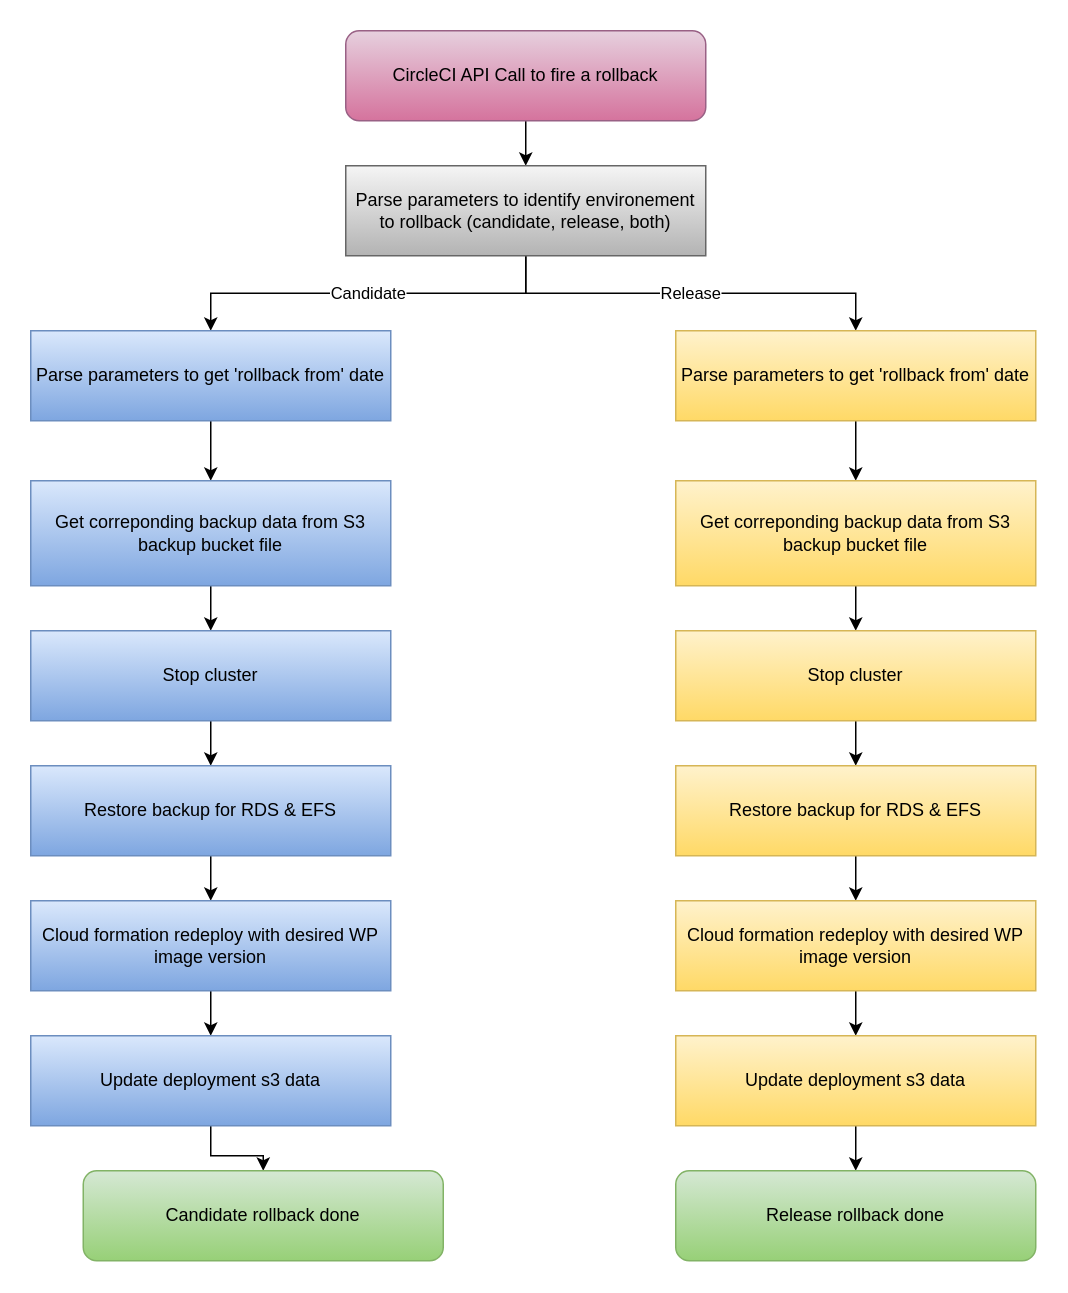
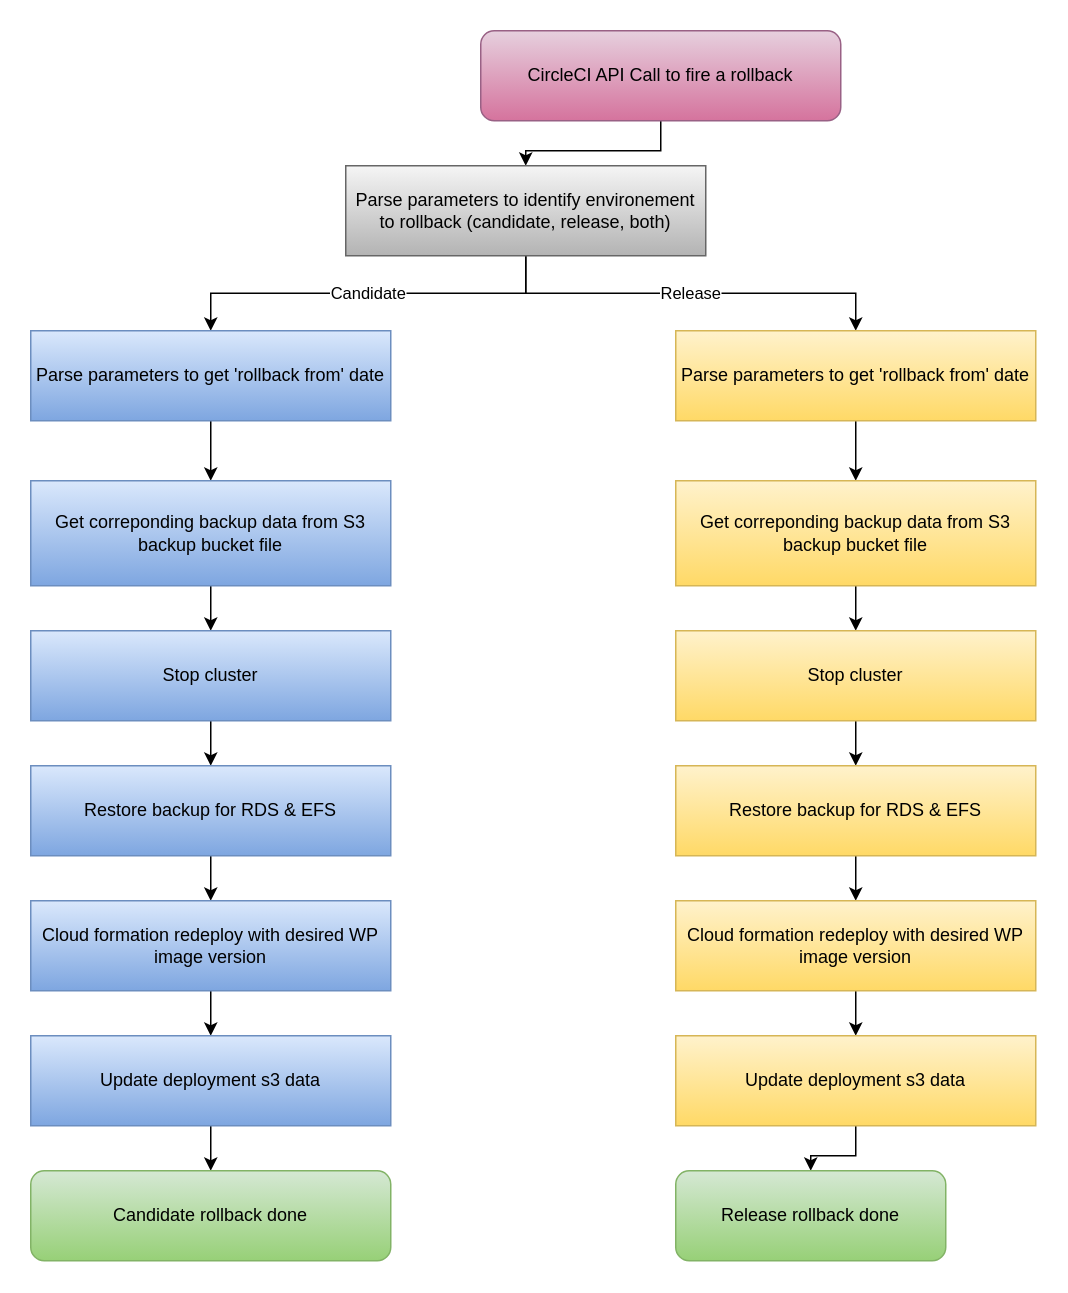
(526, 76) -> (661, 76)
(263, 1216) -> (211, 1216)
(856, 1216) -> (811, 1216)
